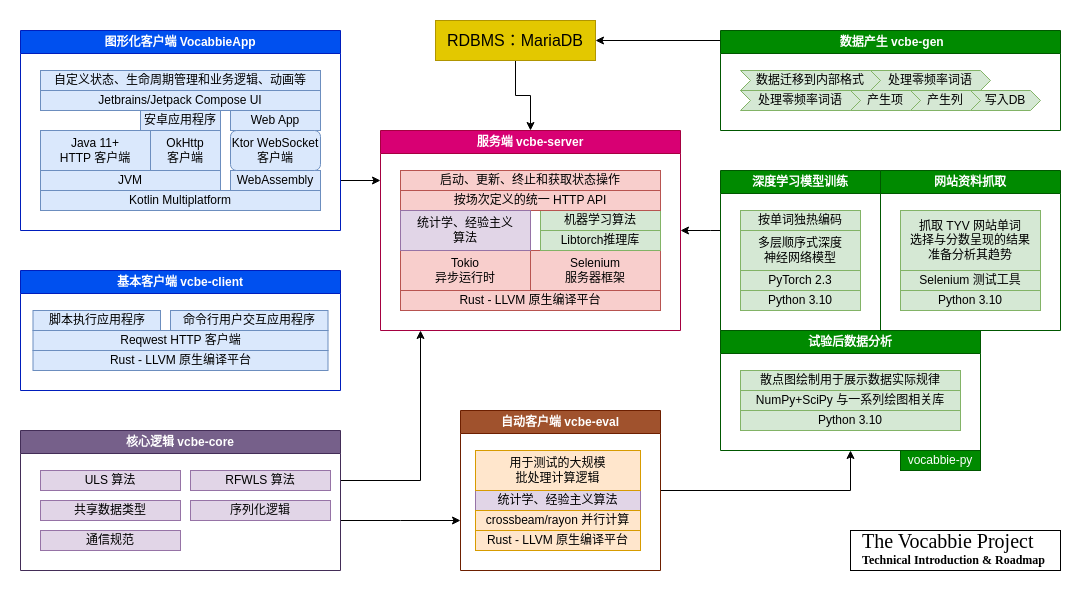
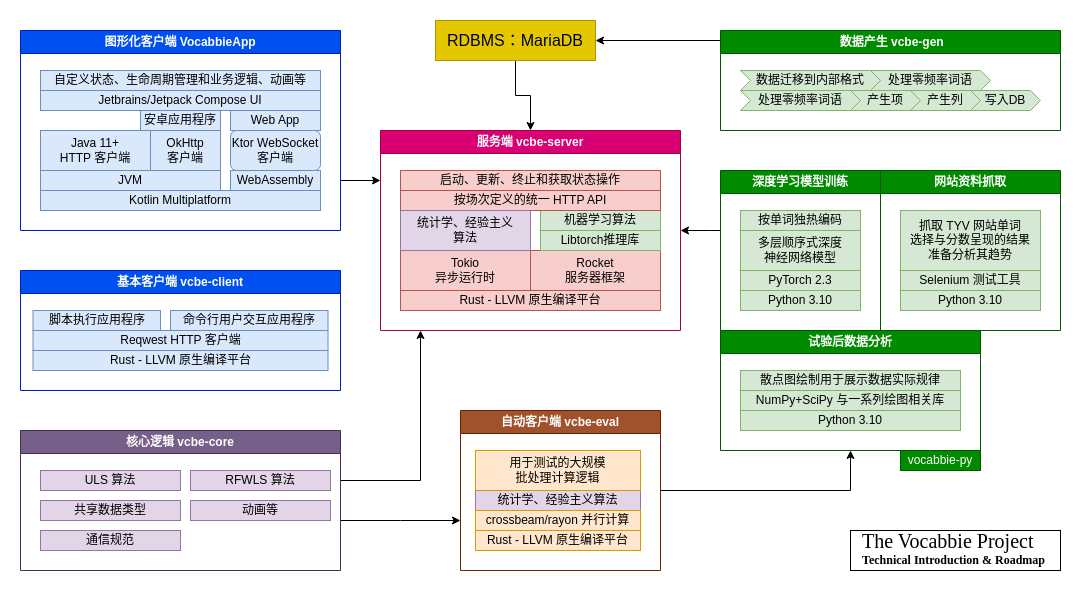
(596, 271) -> (596, 271)
(261, 511) -> (261, 511)
